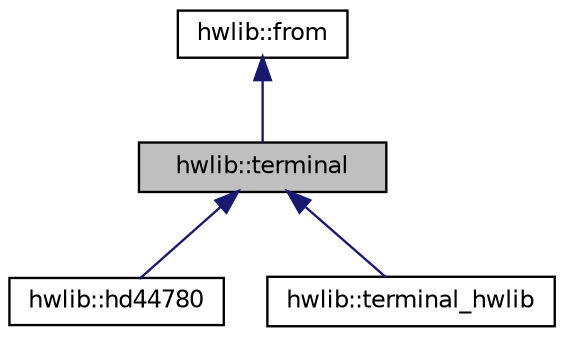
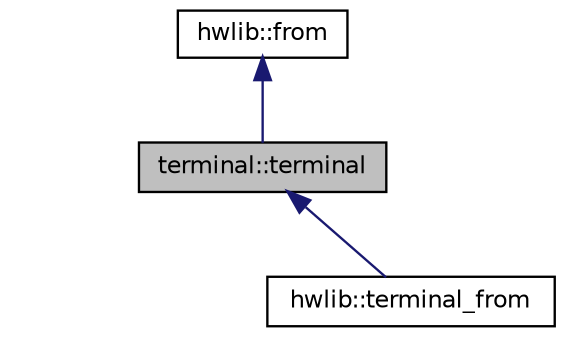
(263, 167) -> (263, 167)
(117, 302) -> none
(411, 302) -> (411, 302)
